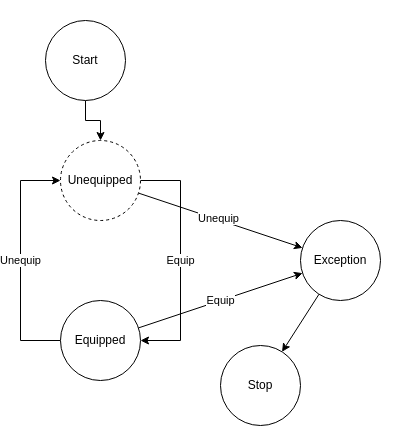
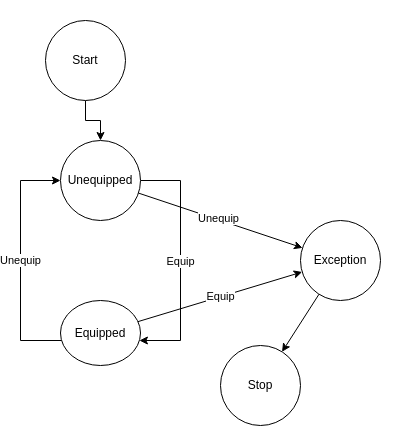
(101, 181) -> (101, 181)
(101, 341) -> (101, 333)
